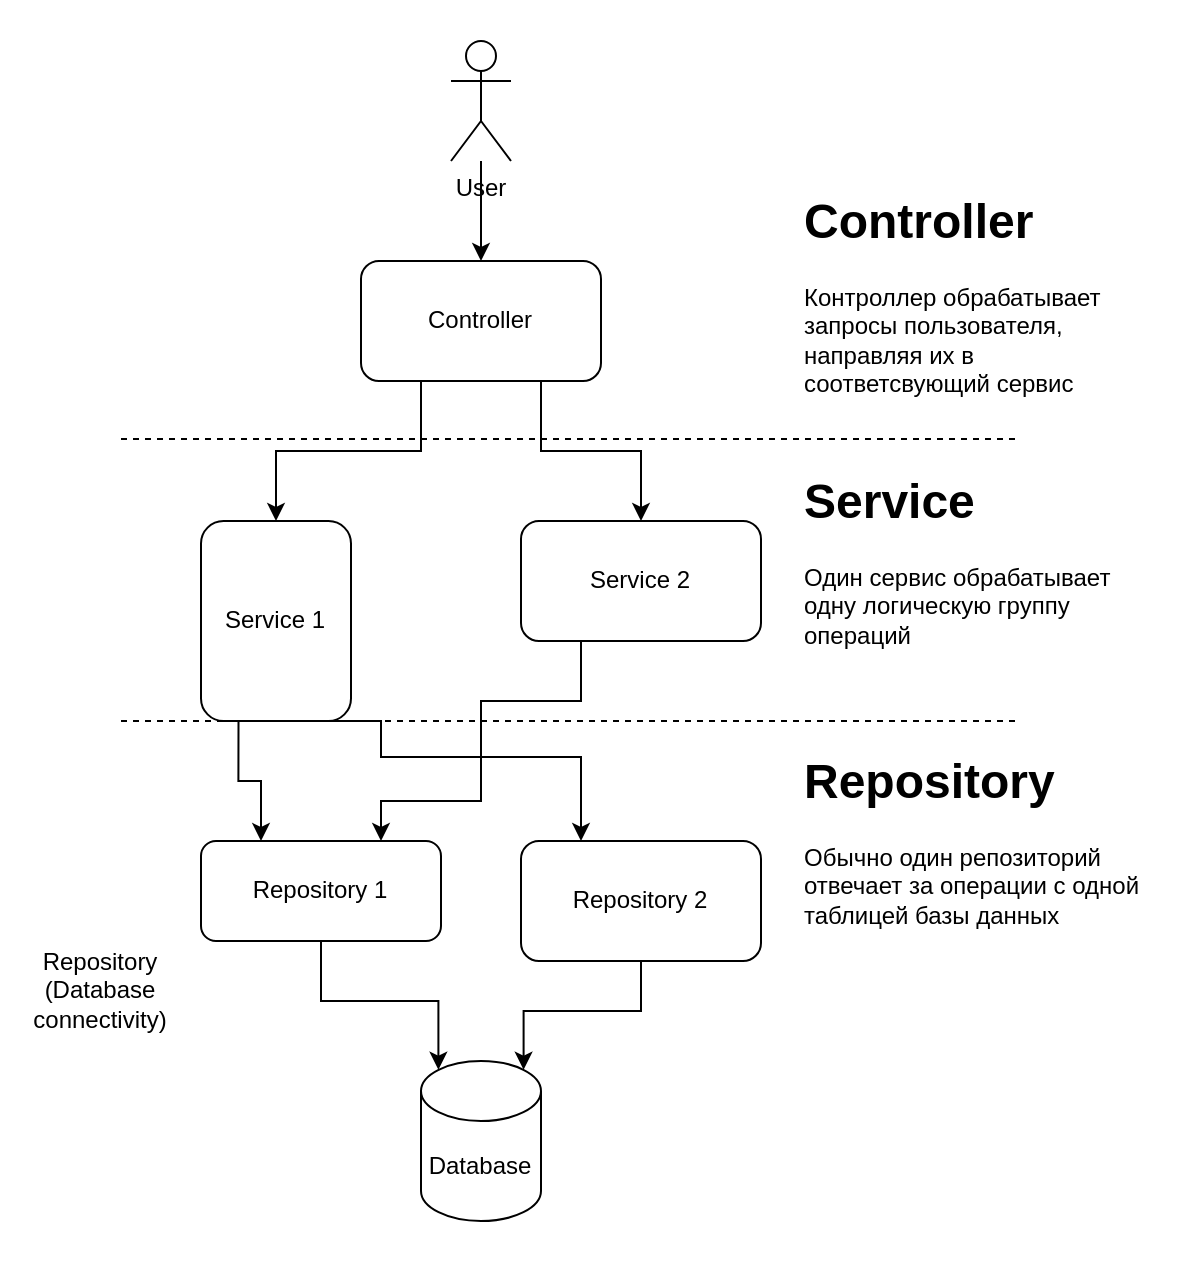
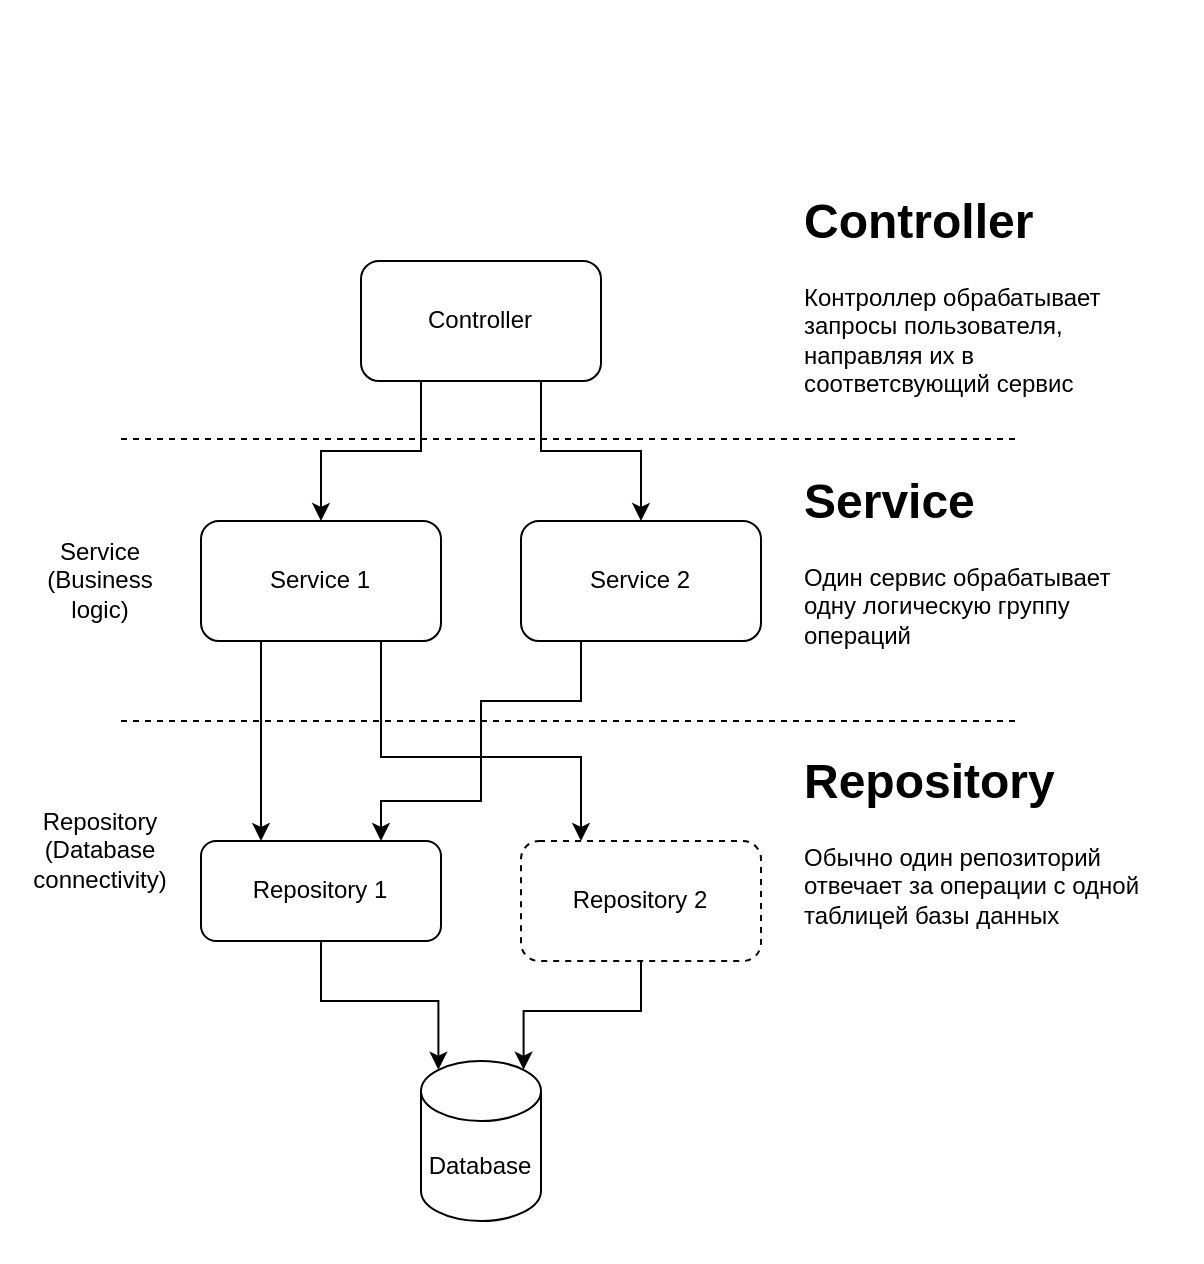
(481, 101) -> none
(481, 204) -> none
none -> (101, 581)
(276, 621) -> (321, 581)
(641, 901) -> (641, 901)
(101, 991) -> (101, 851)
